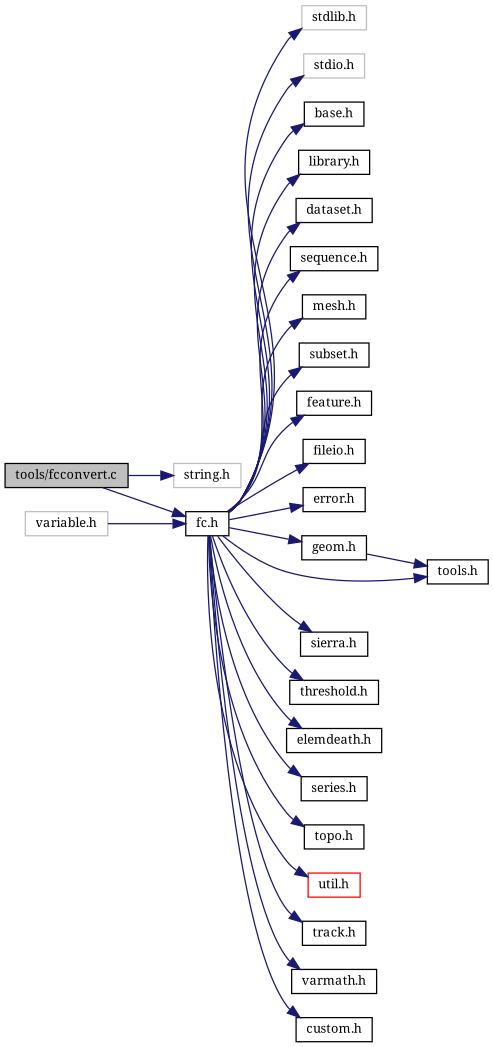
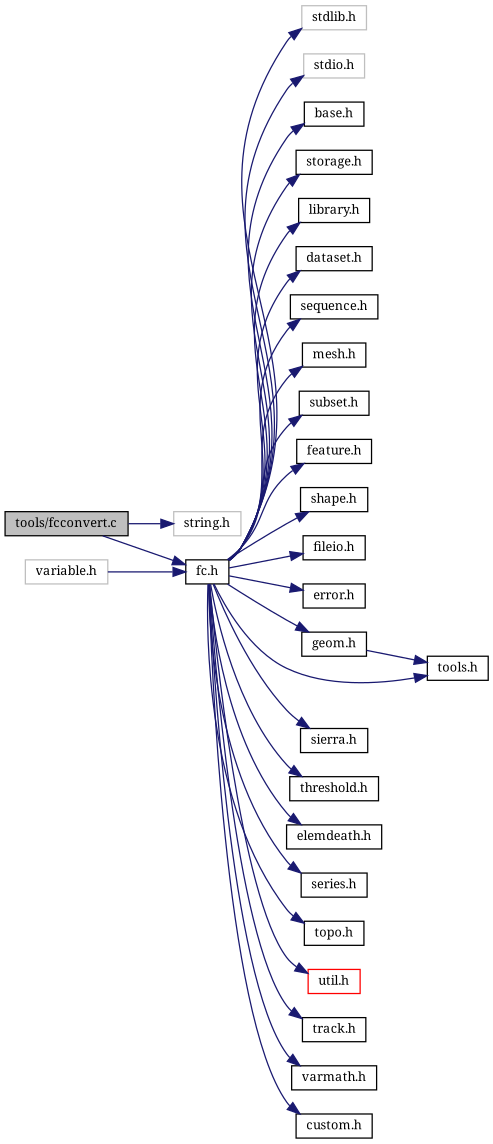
none -> (334, 162)
none -> (334, 500)
